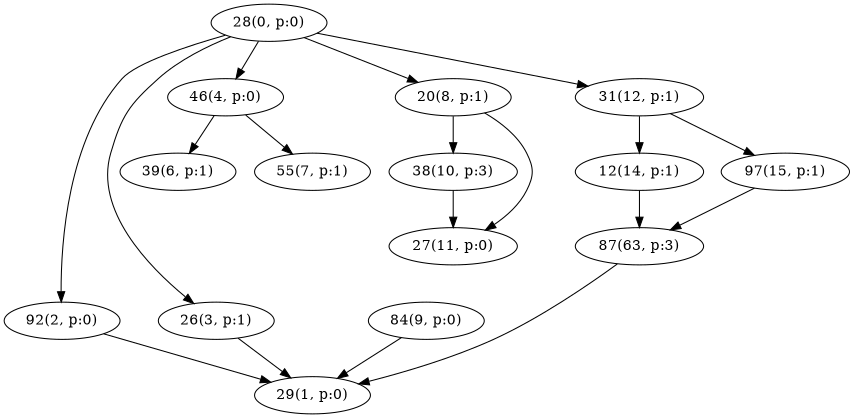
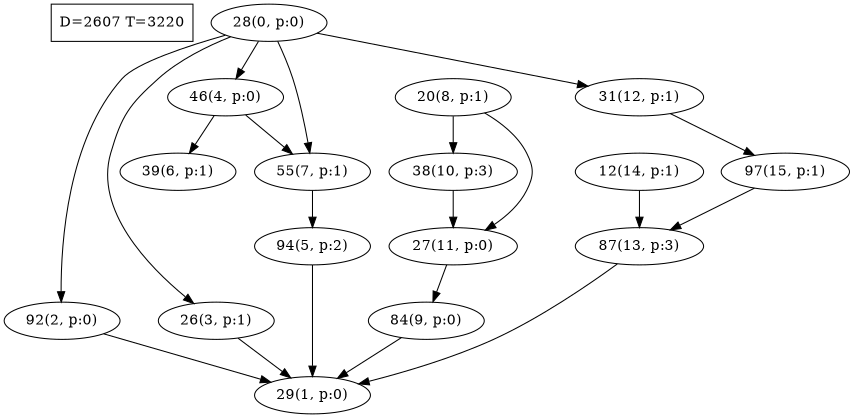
none -> (122, 23)
(356, 58) -> (296, 91)
(639, 129) -> none
none -> (312, 246)
(639, 246) -> (639, 246)
none -> (442, 278)
